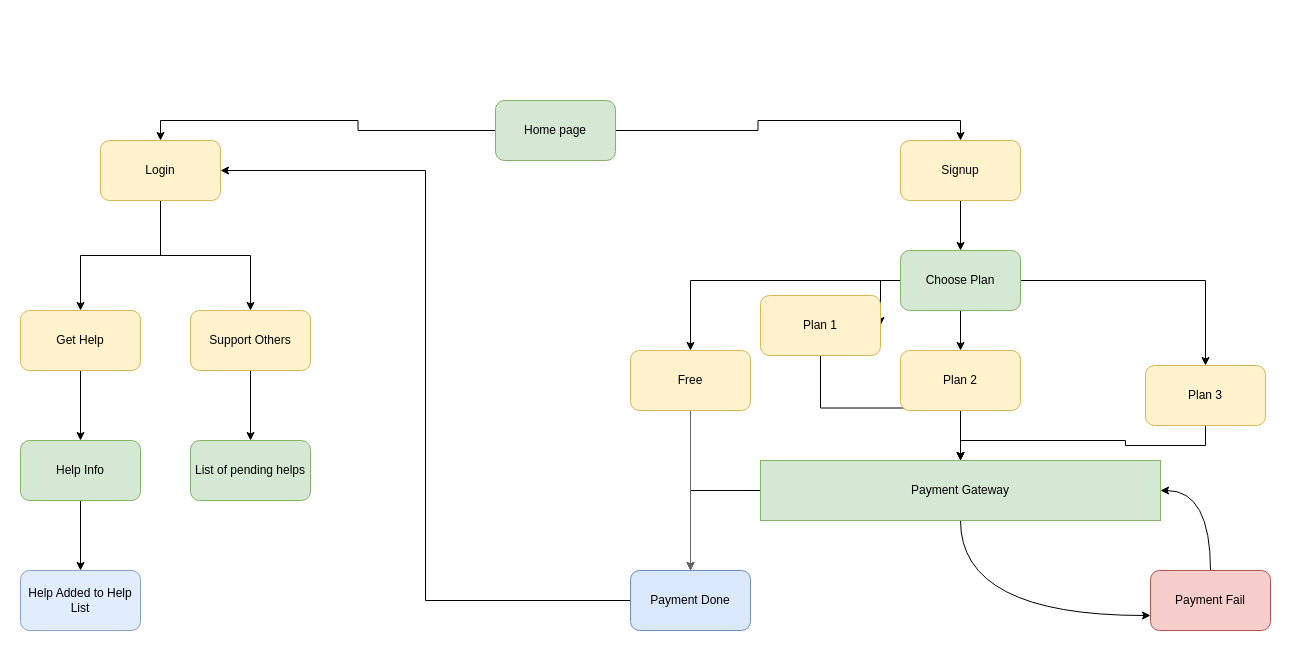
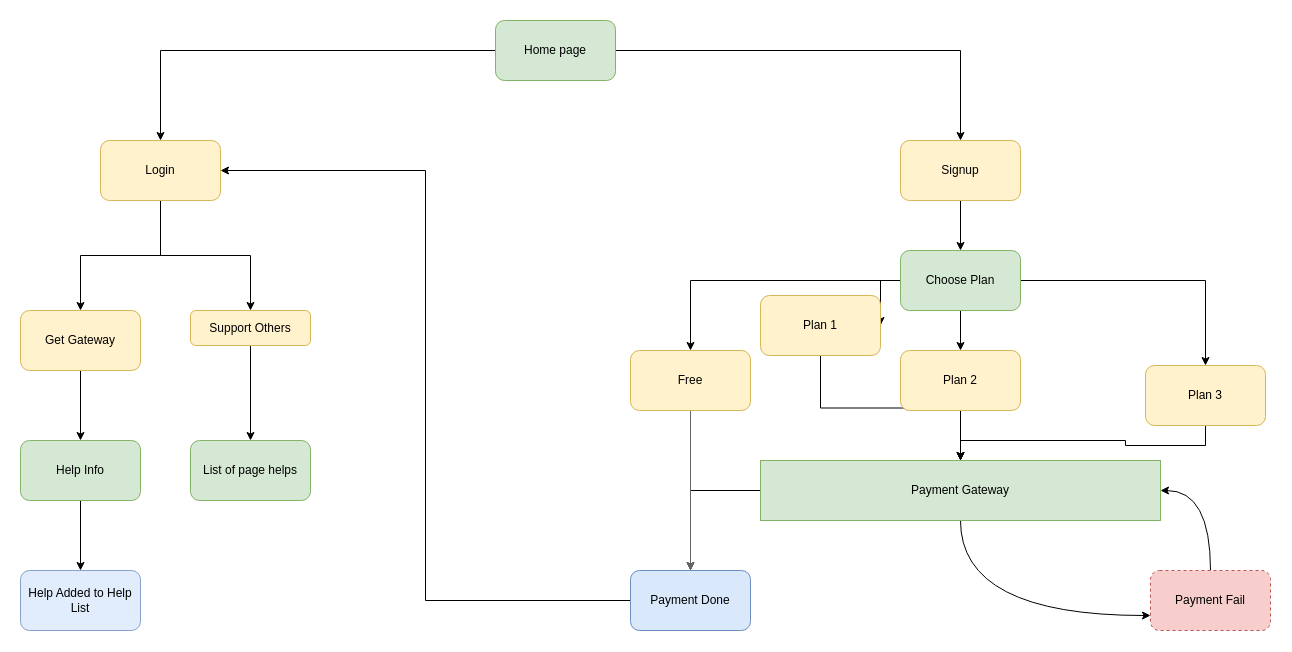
(556, 131) -> (556, 51)
(81, 341) -> (81, 341)
(251, 341) -> (251, 328)
(251, 471) -> (251, 471)
(1211, 601) -> (1211, 601)
